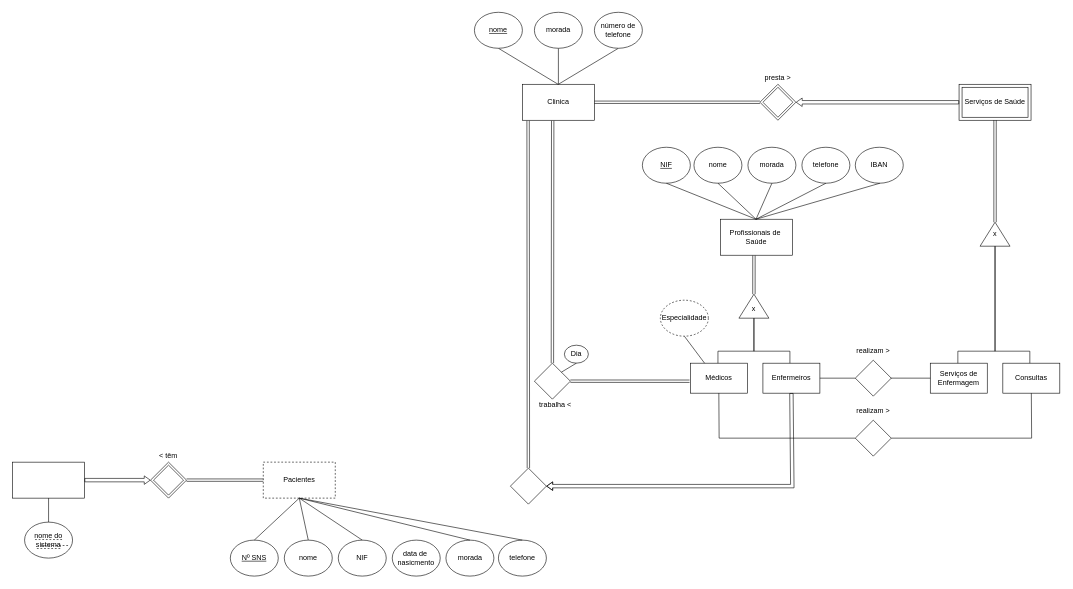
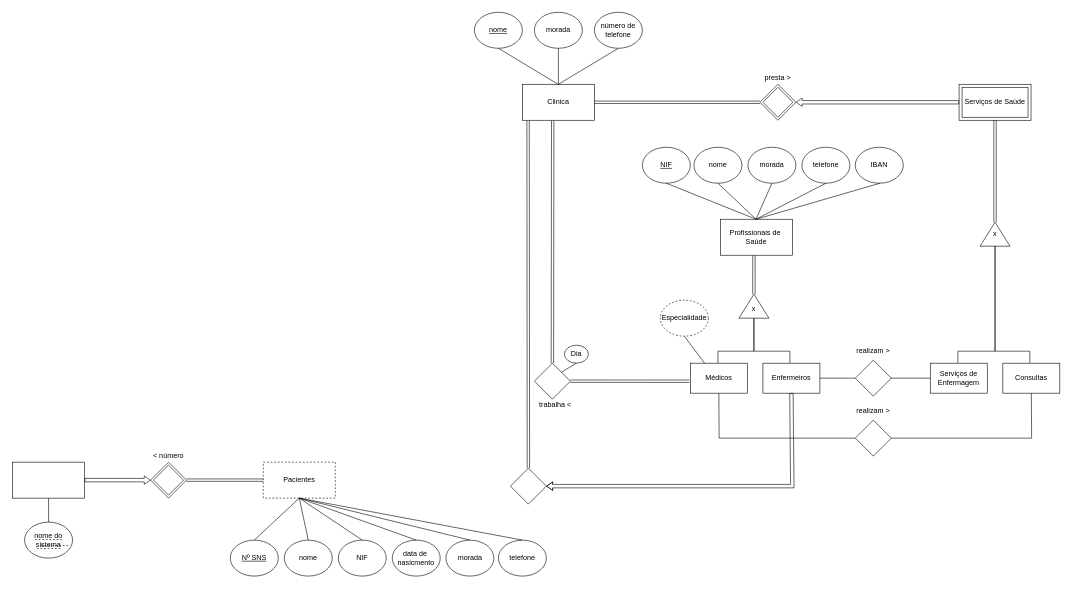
(168, 456) -> (168, 456)
none -> (362, 521)
